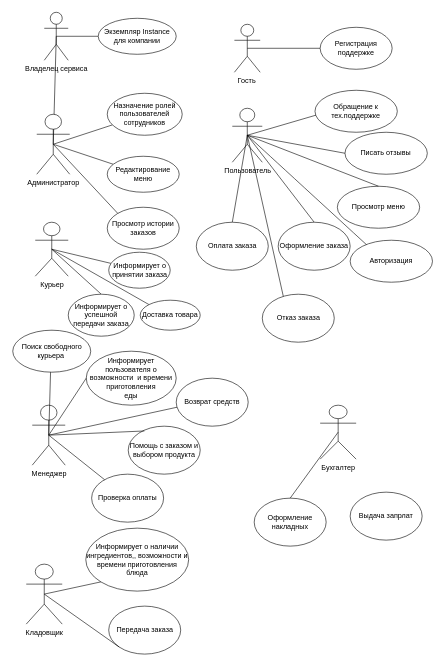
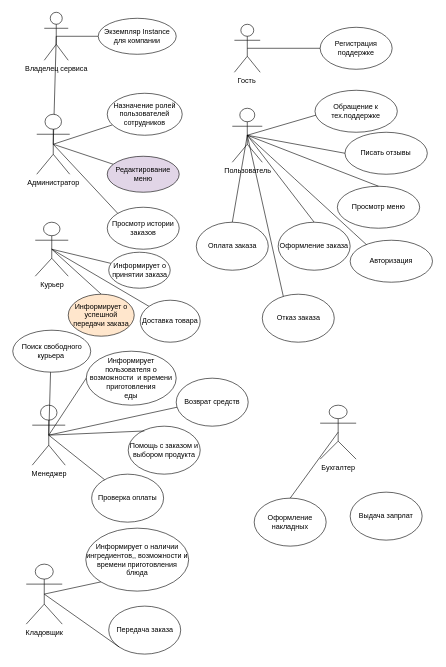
(143, 174) -> (143, 174)
(101, 315) -> (101, 315)
(170, 315) -> (170, 321)
